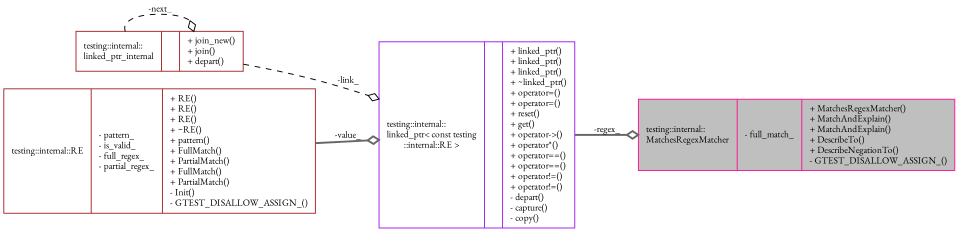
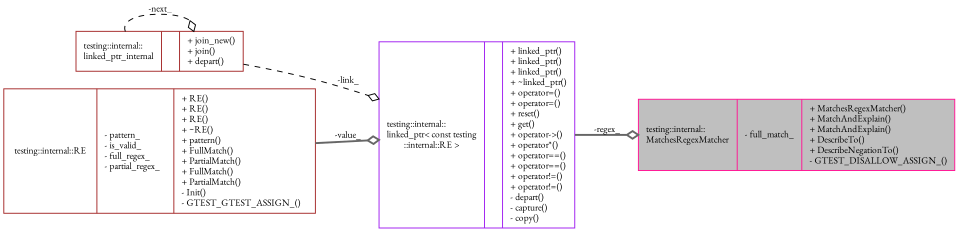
(239, 203) -> (241, 203)
